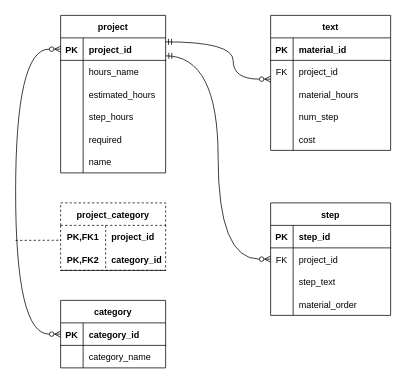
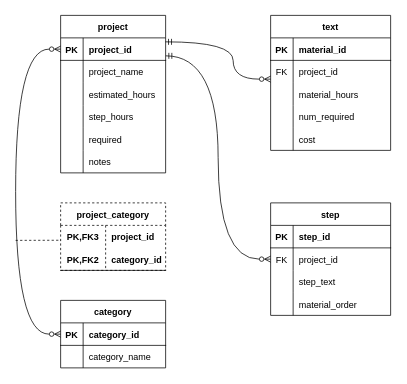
(114, 72) -> (119, 72)
(319, 117) -> (328, 117)
(99, 162) -> (101, 162)
(83, 237) -> (83, 237)
